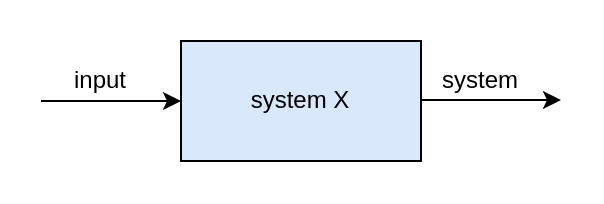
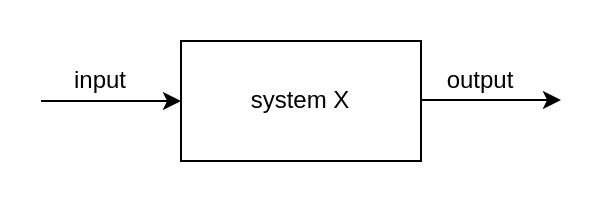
(481, 81) -> (481, 81)
(301, 101) -> (301, 101)
